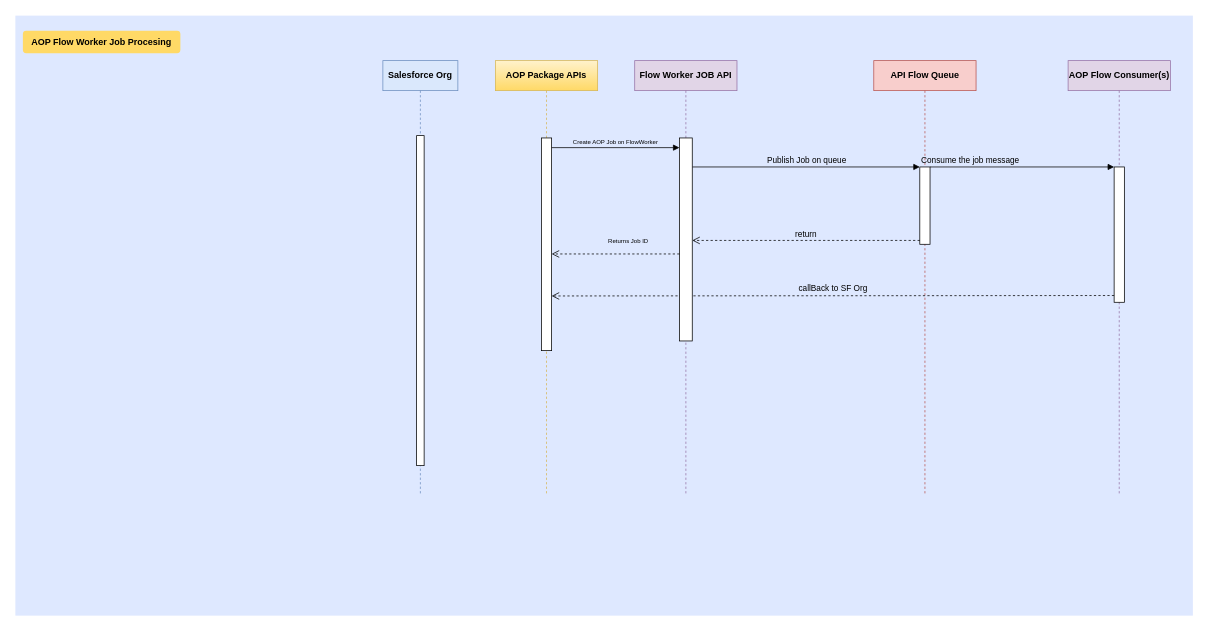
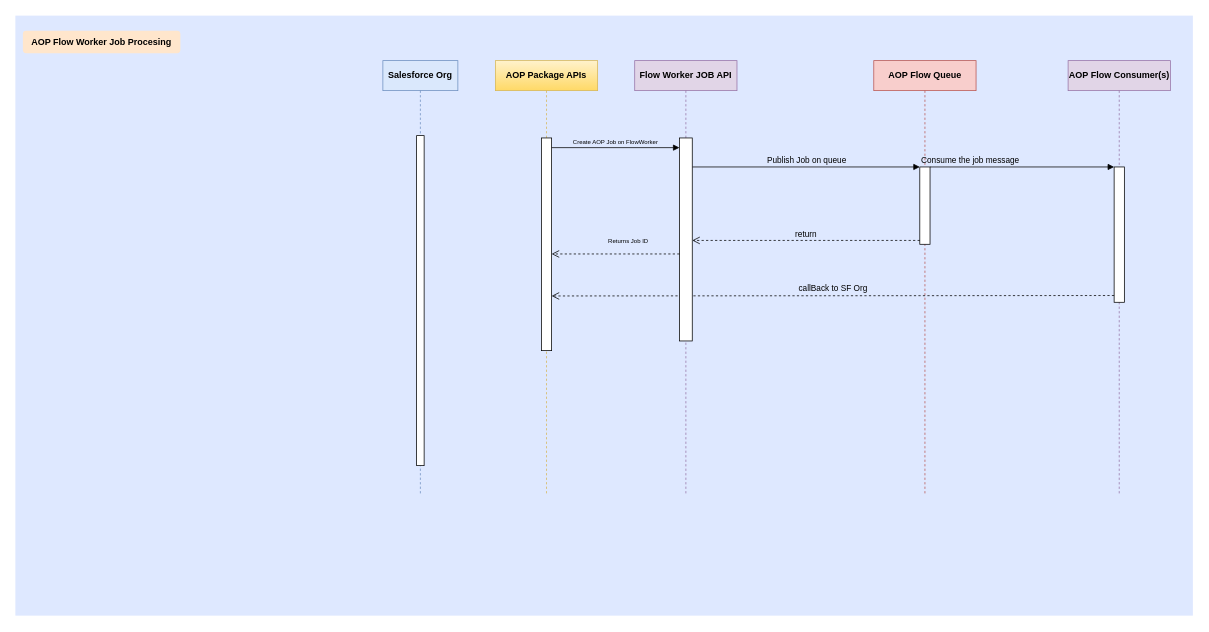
(102, 42) -> (102, 42)
(925, 75) -> (925, 75)
